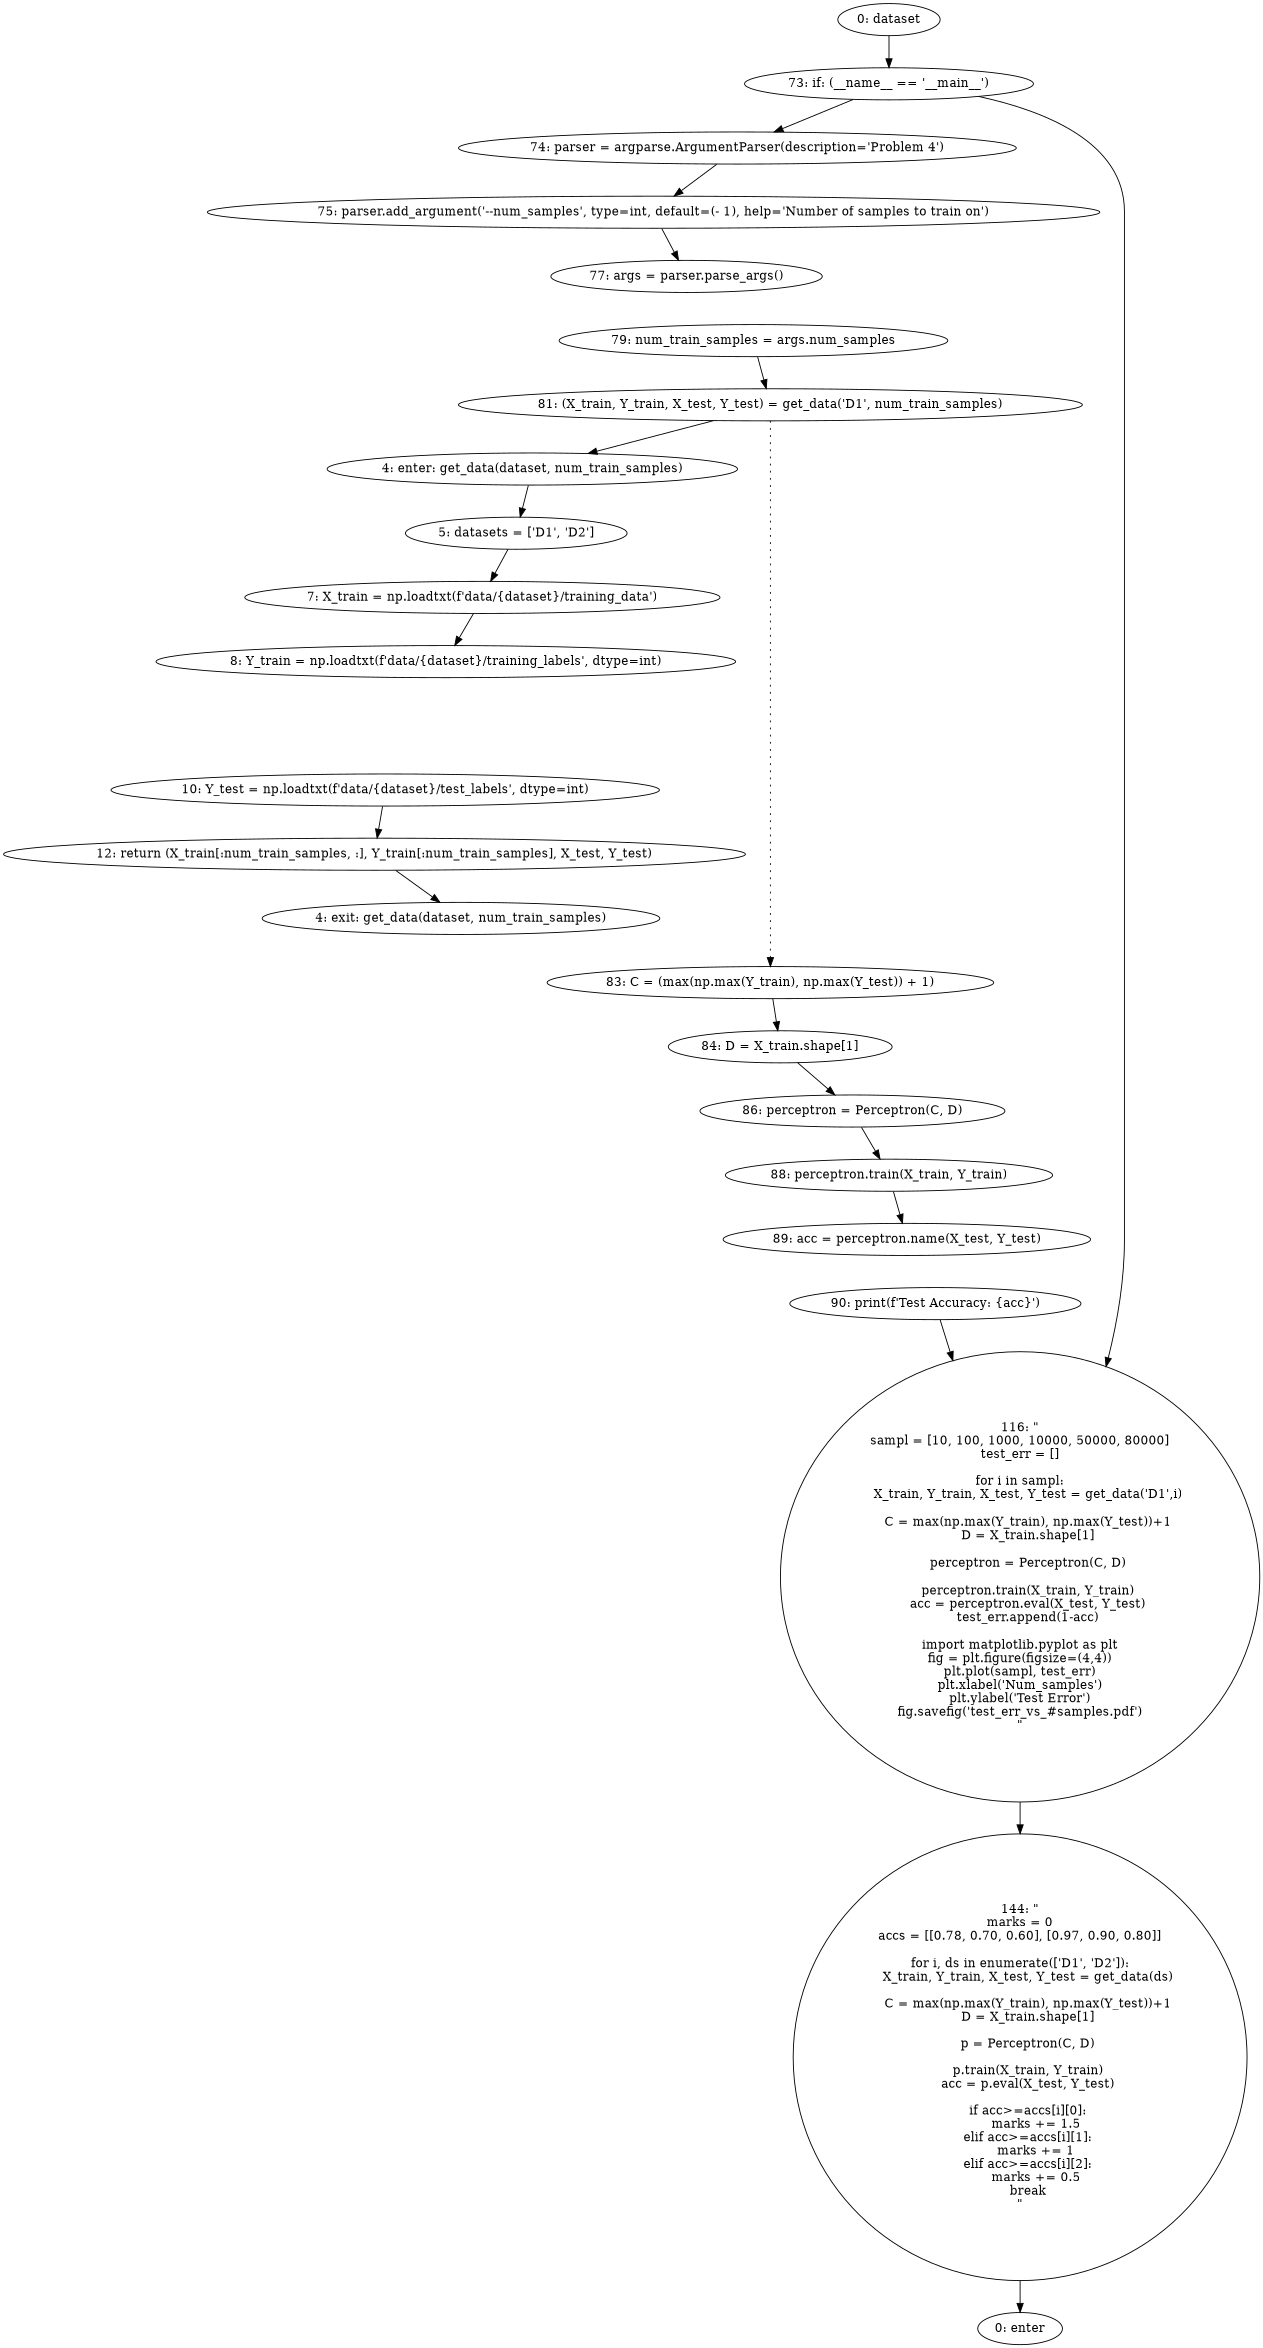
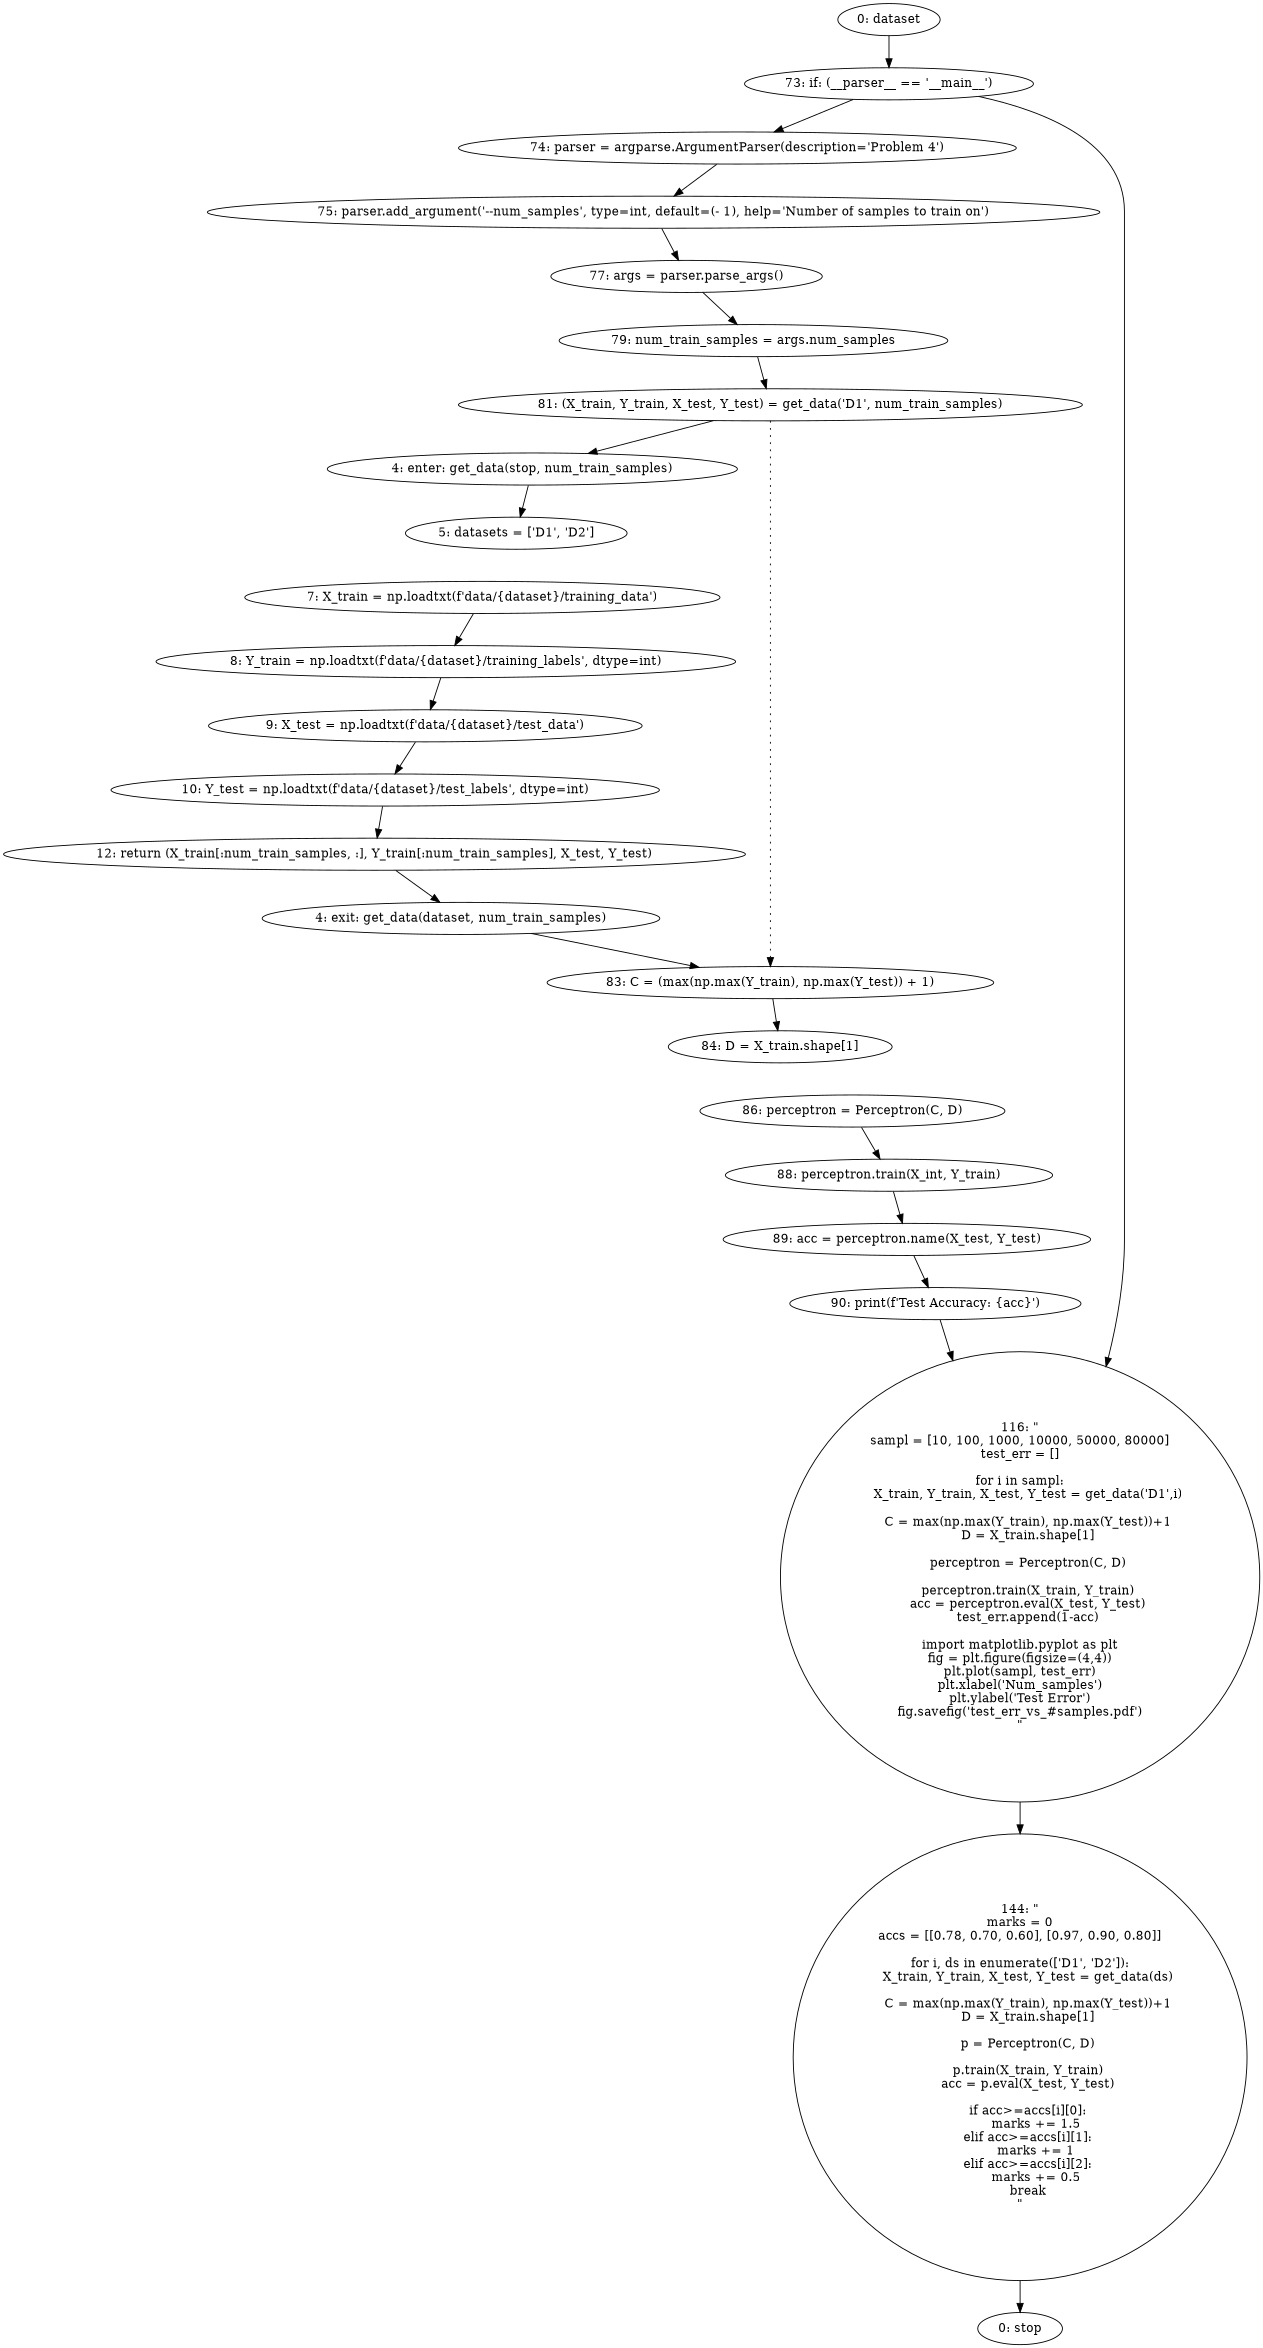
(889, 84) -> (889, 84)
none -> (717, 305)
(532, 469) -> (532, 469)
(501, 561) -> none
none -> (425, 726)
none -> (611, 950)
(813, 1076) -> none
(889, 1175) -> (889, 1175)
none -> (919, 1268)
(1020, 2329) -> (1020, 2329)
